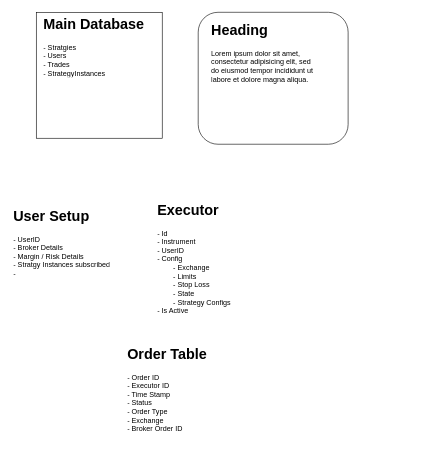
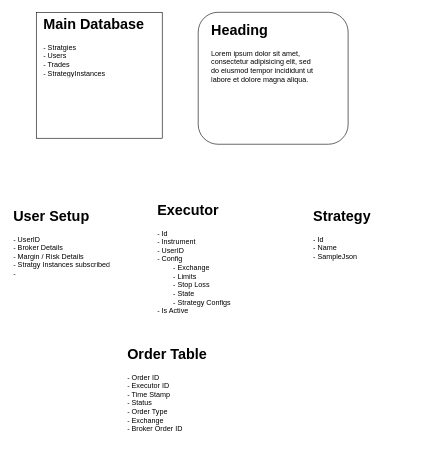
none -> (366, 240)
